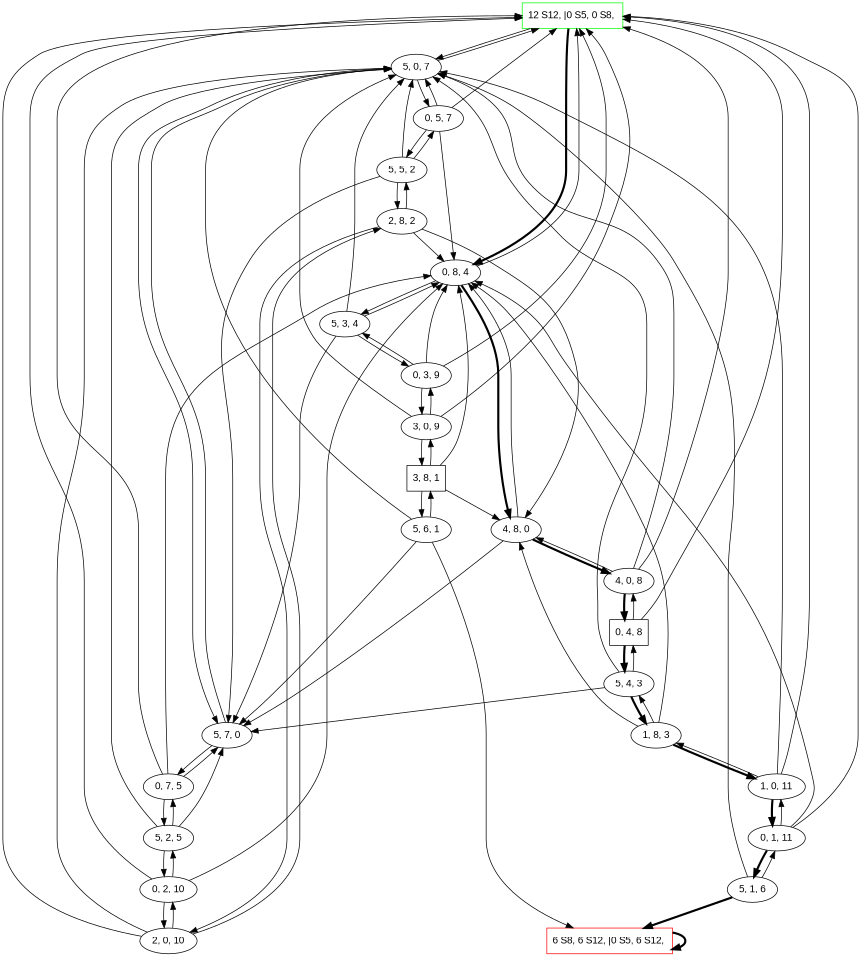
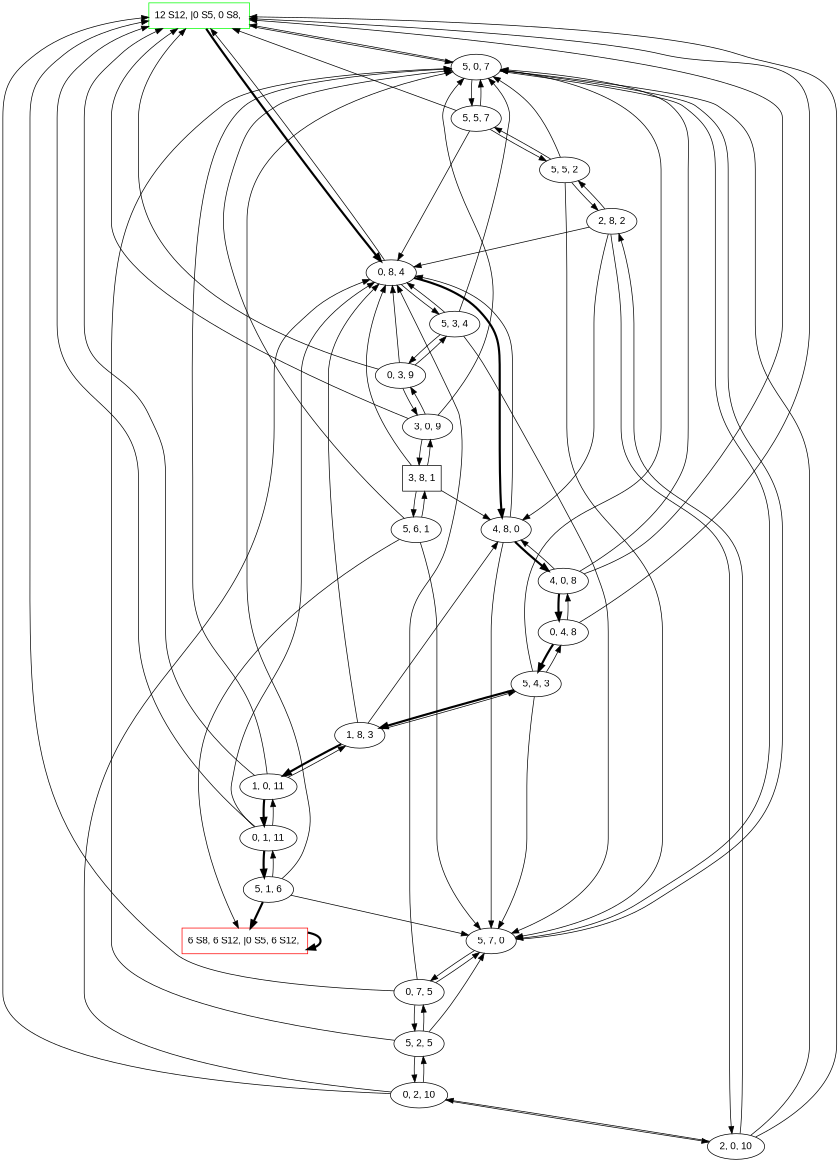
(438, 119) -> (476, 119)
(629, 633) -> (563, 633)
none -> (376, 914)
